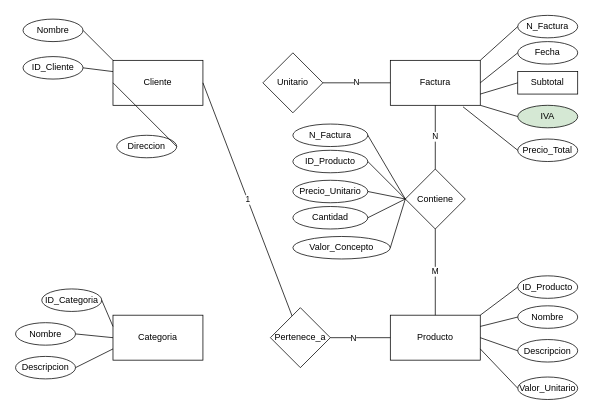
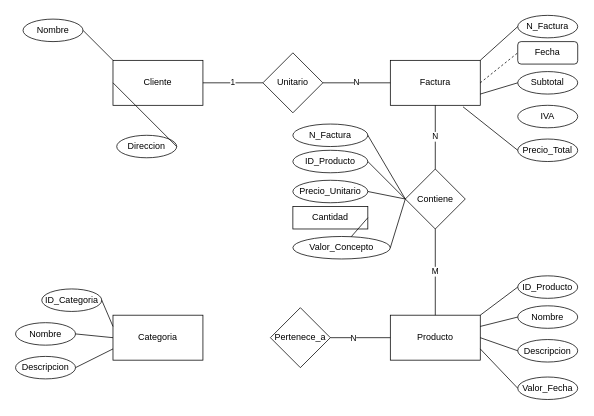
(548, 53) -> (548, 53)
(53, 68) -> none
(499, 68) -> (499, 68)
(98, 70) -> none
(548, 83) -> (548, 83)
(499, 111) -> none
(548, 117) -> (548, 117)
(247, 199) -> (233, 83)
(385, 209) -> (360, 227)
(330, 218) -> (330, 218)
(548, 389) -> (548, 389)
